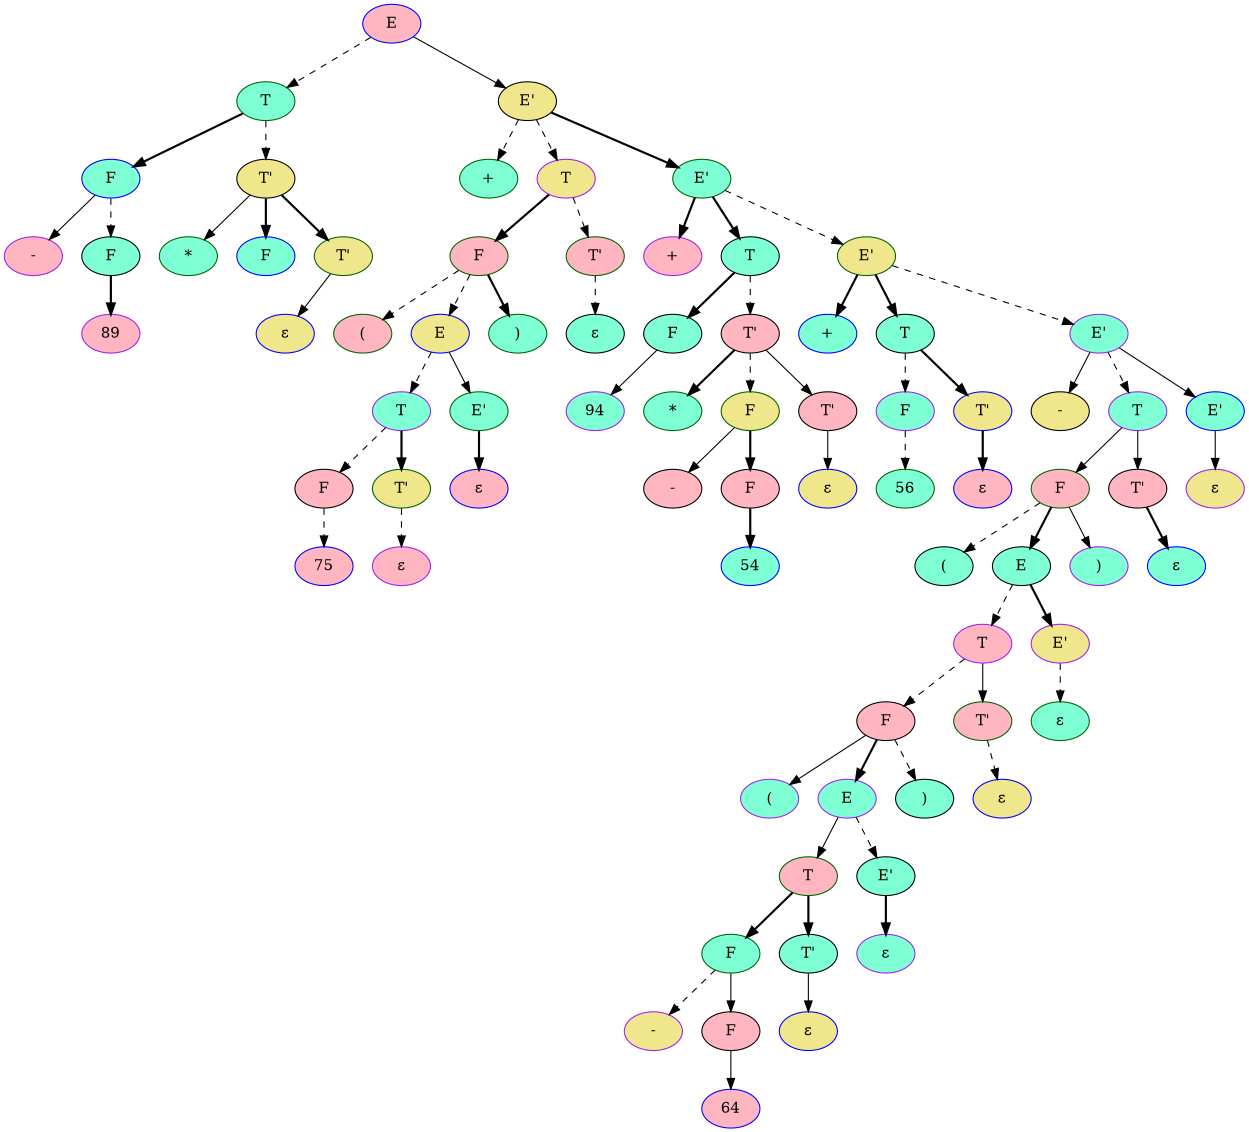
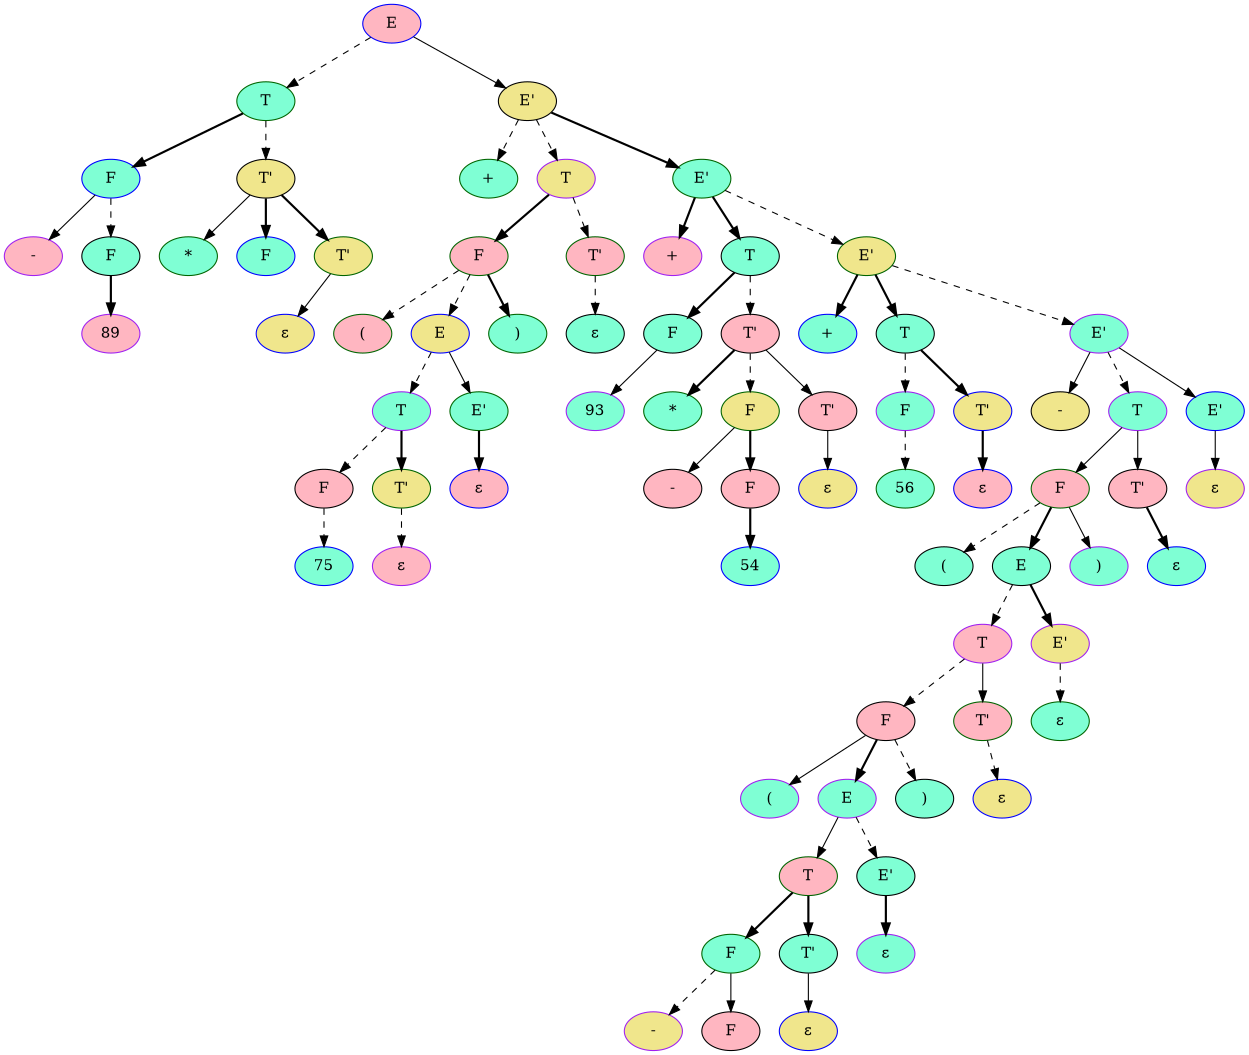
(595, 411) -> (595, 411)
(324, 566) -> (324, 566)
(731, 1109) -> none
